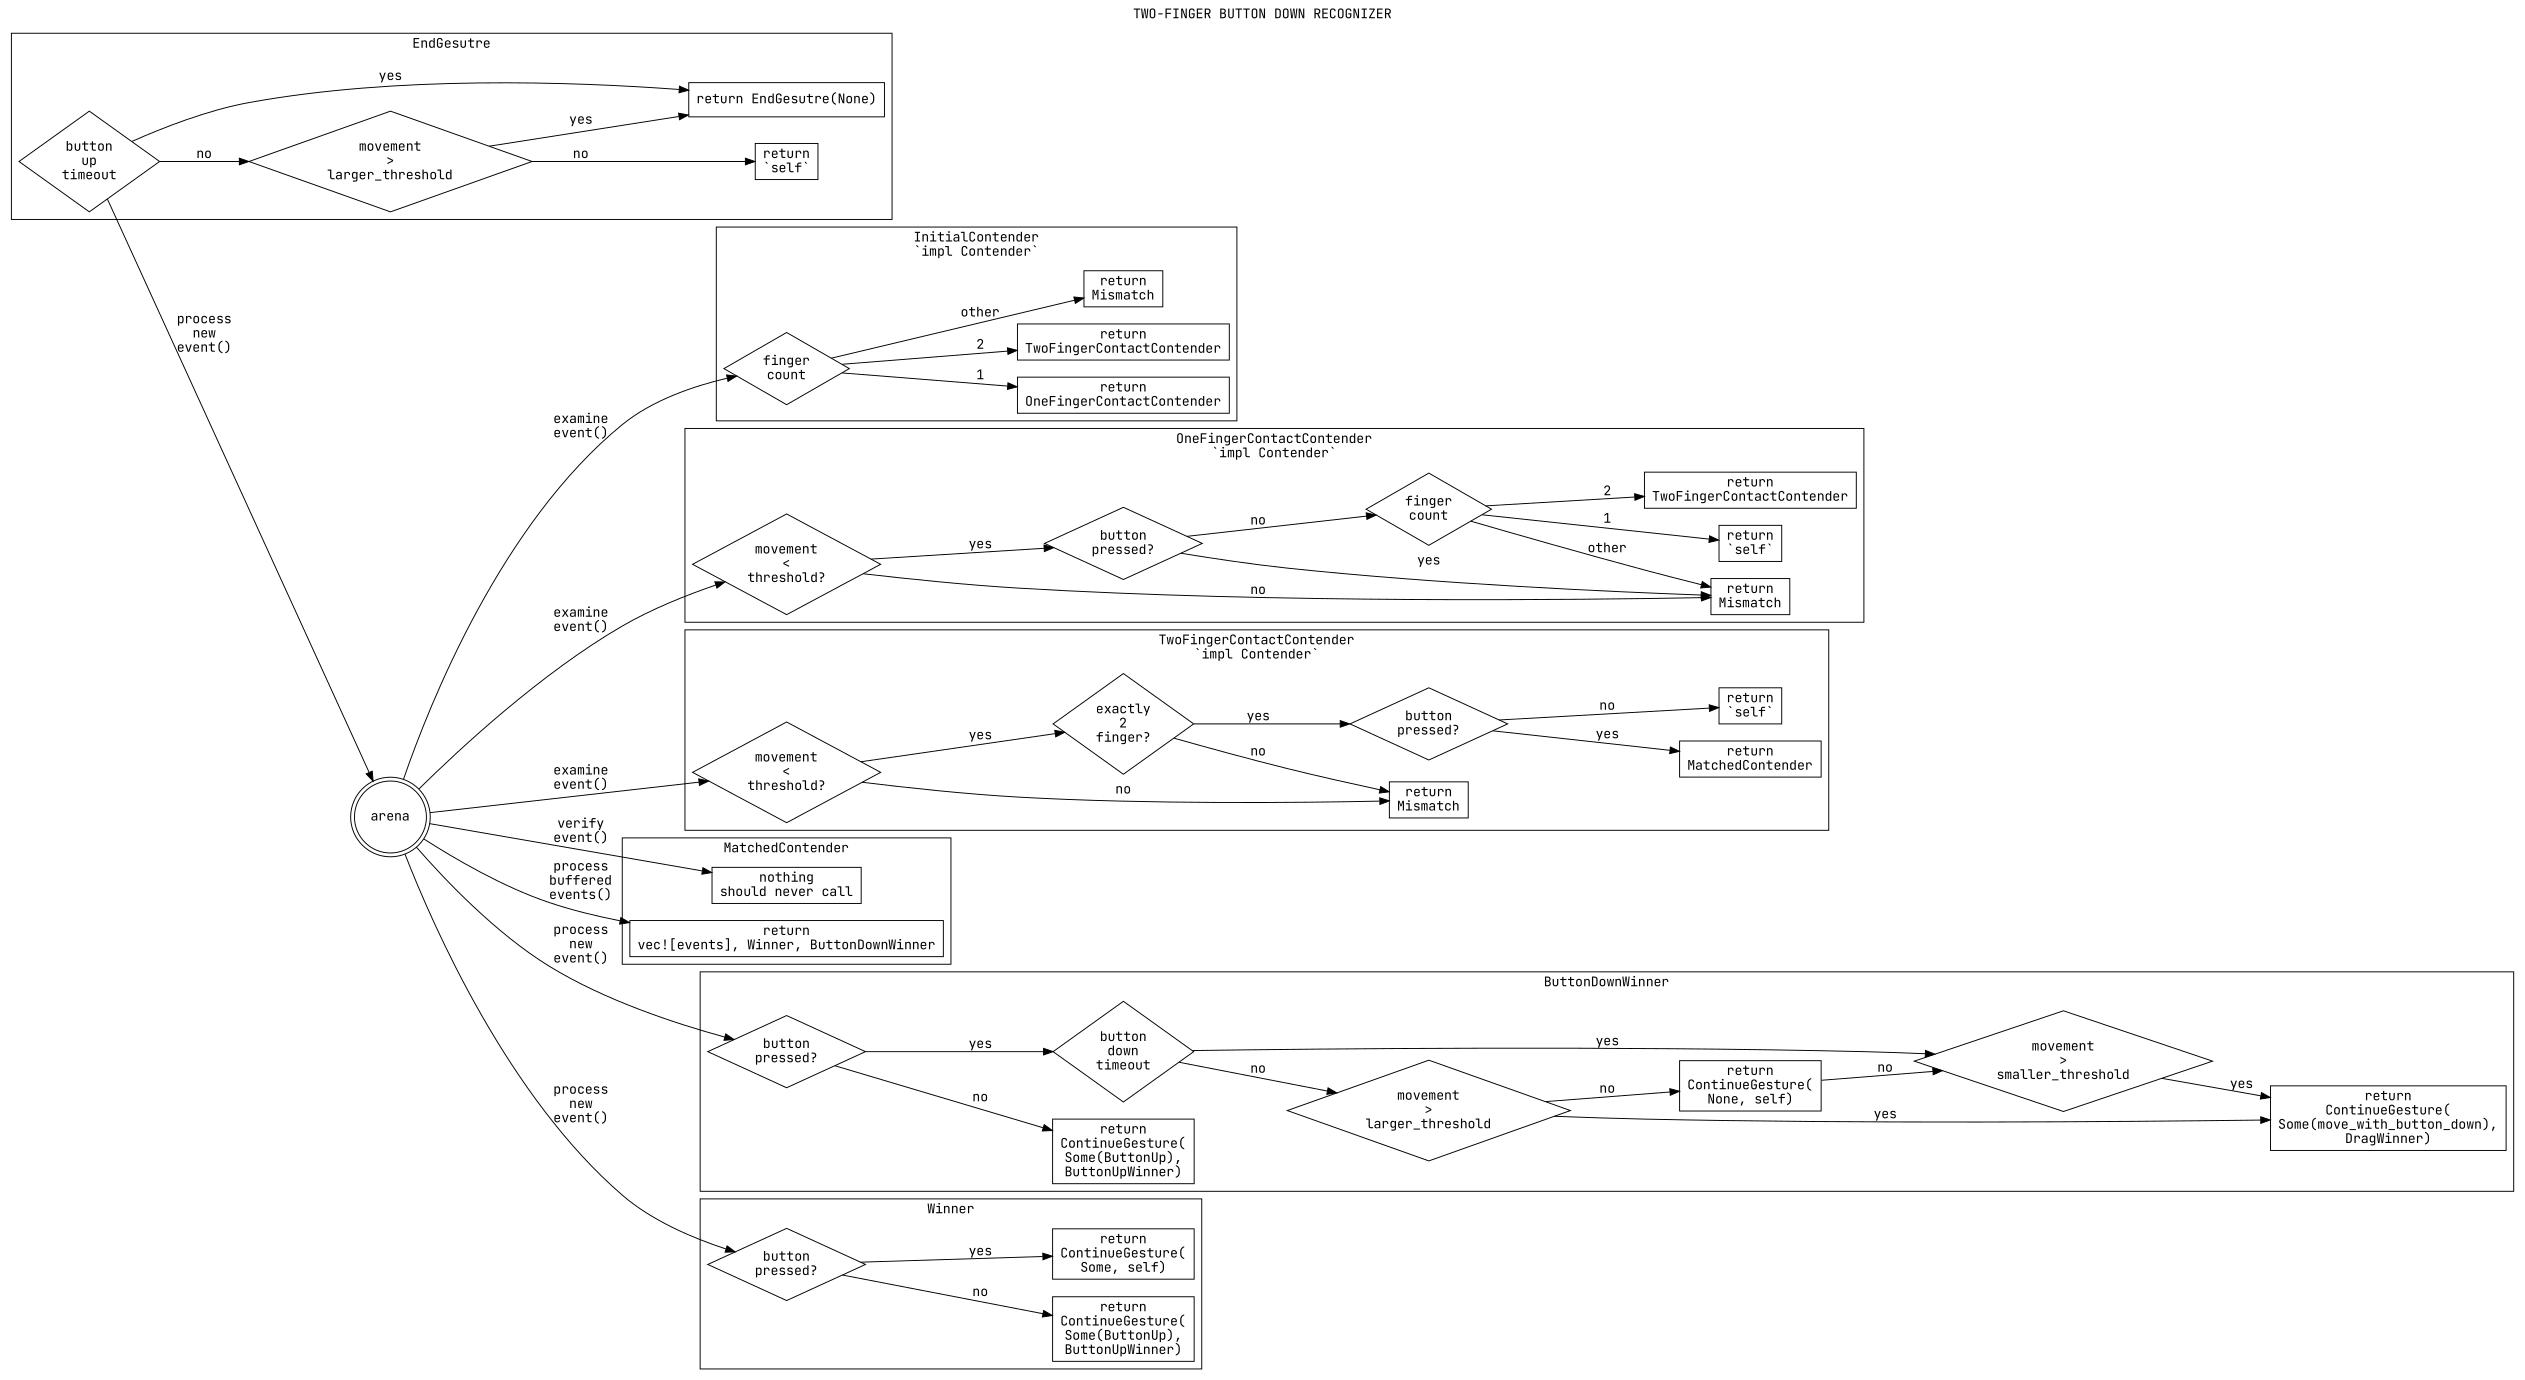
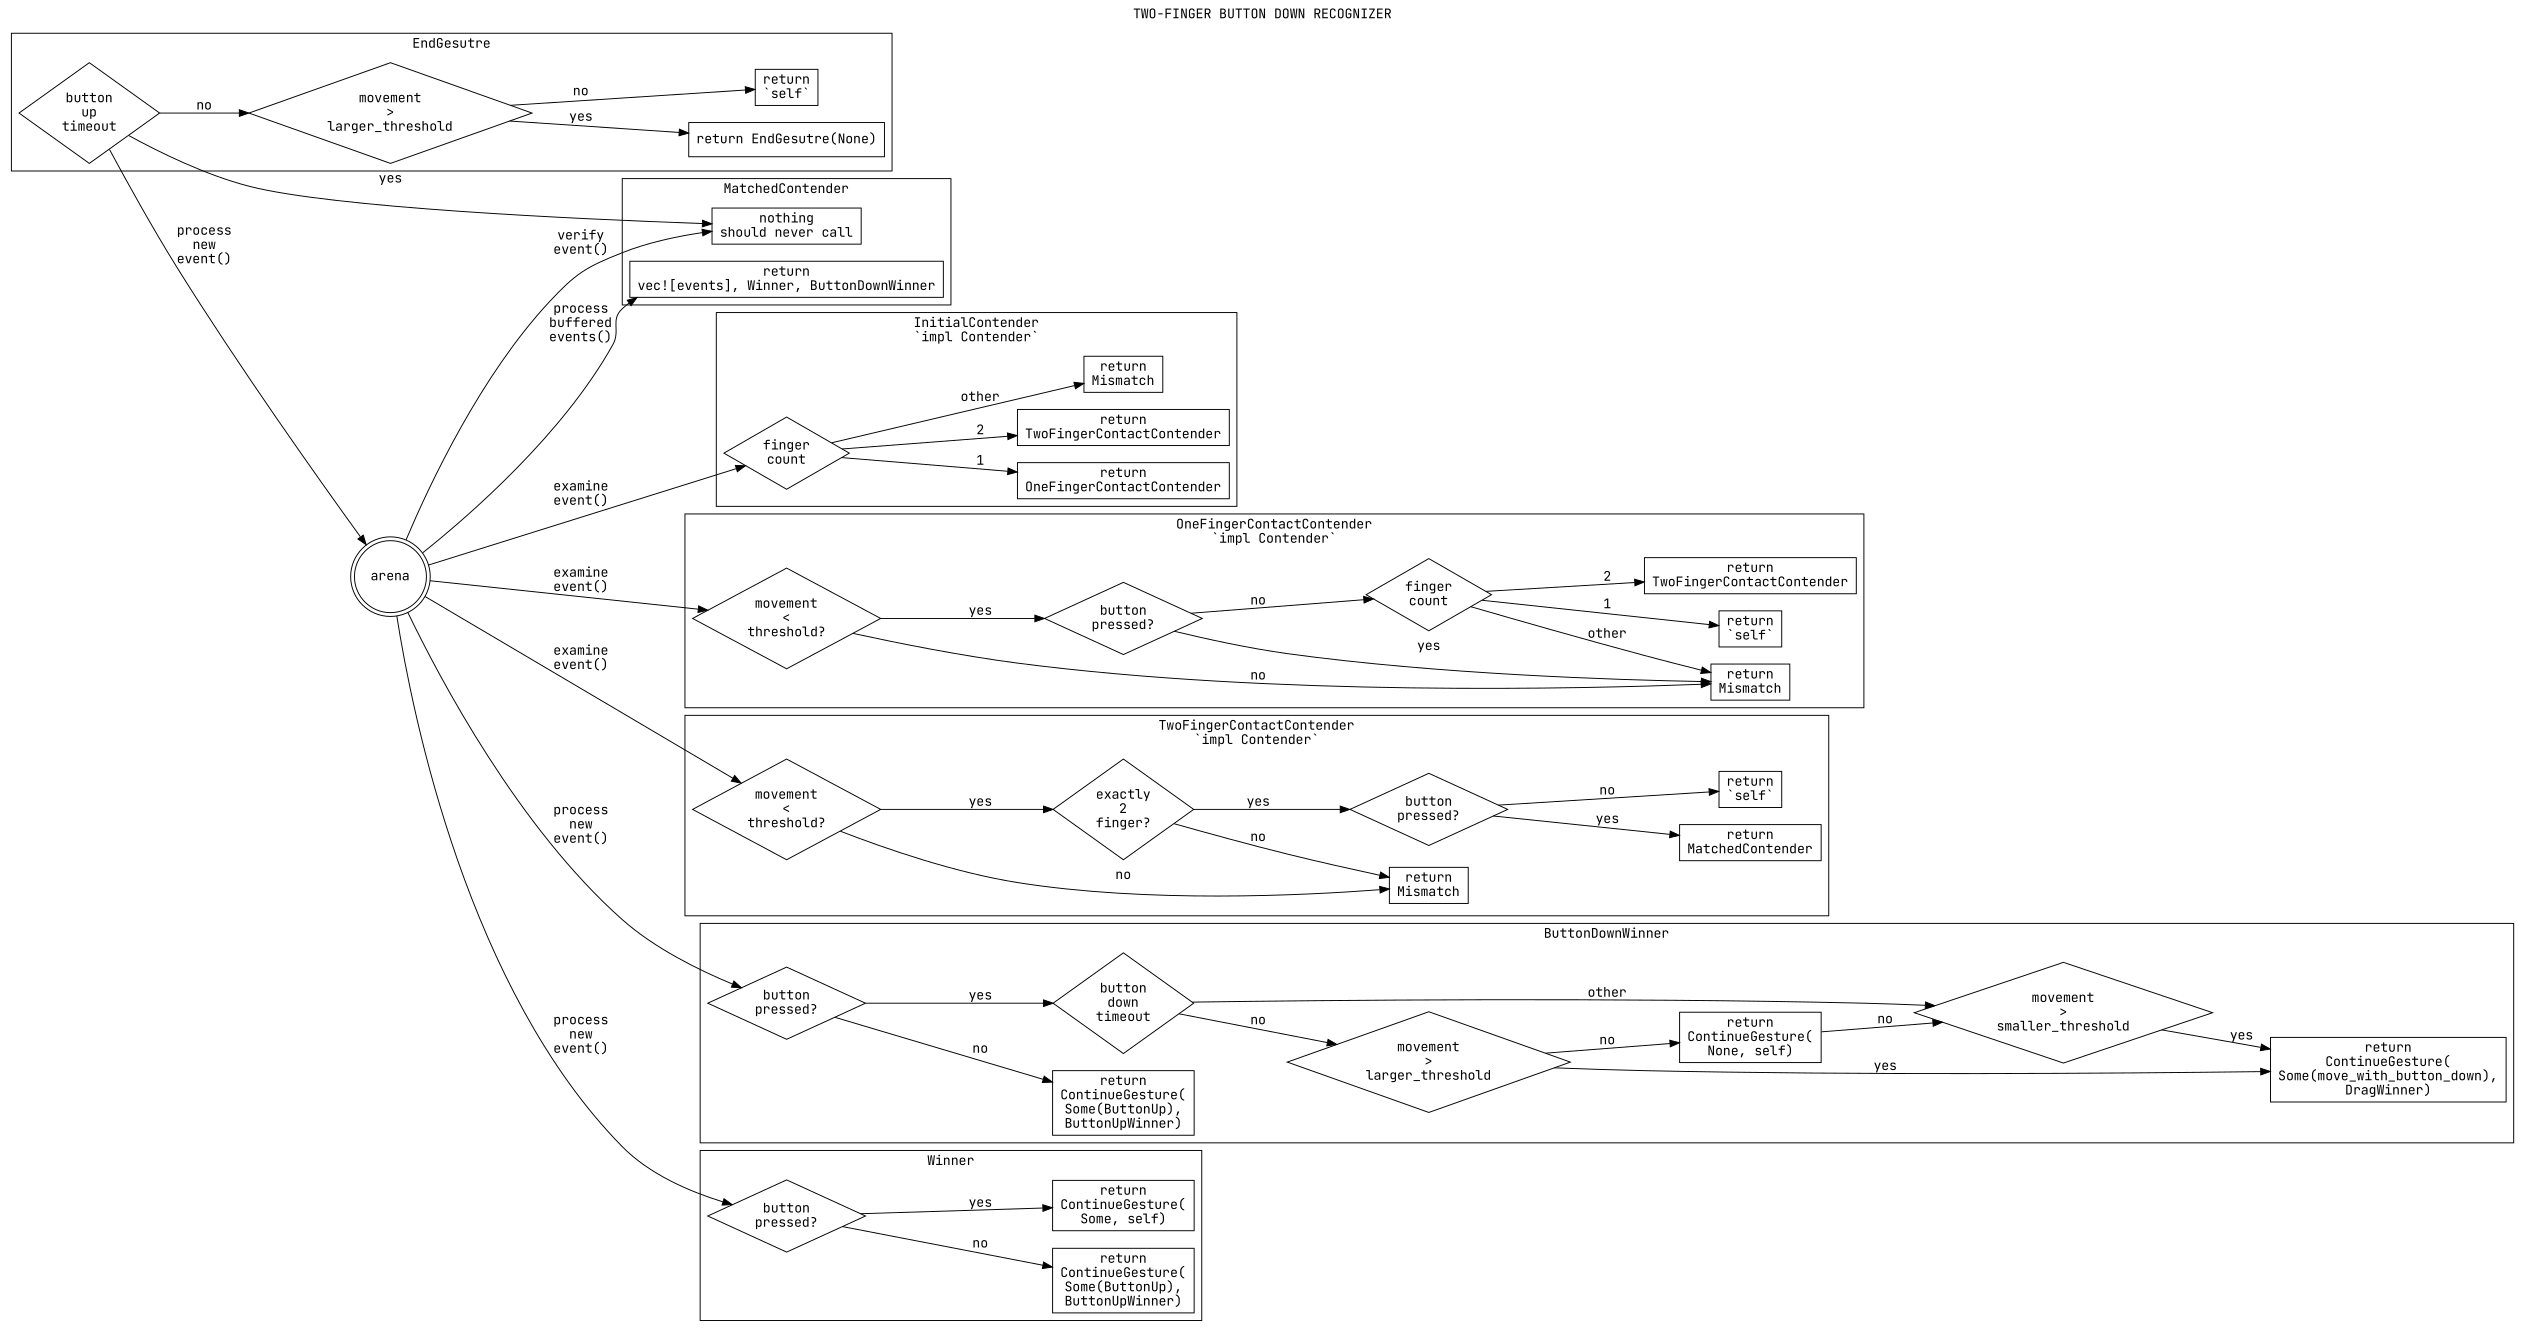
(402, 86) -> (410, 207)
(1607, 1042) -> (1607, 993)
